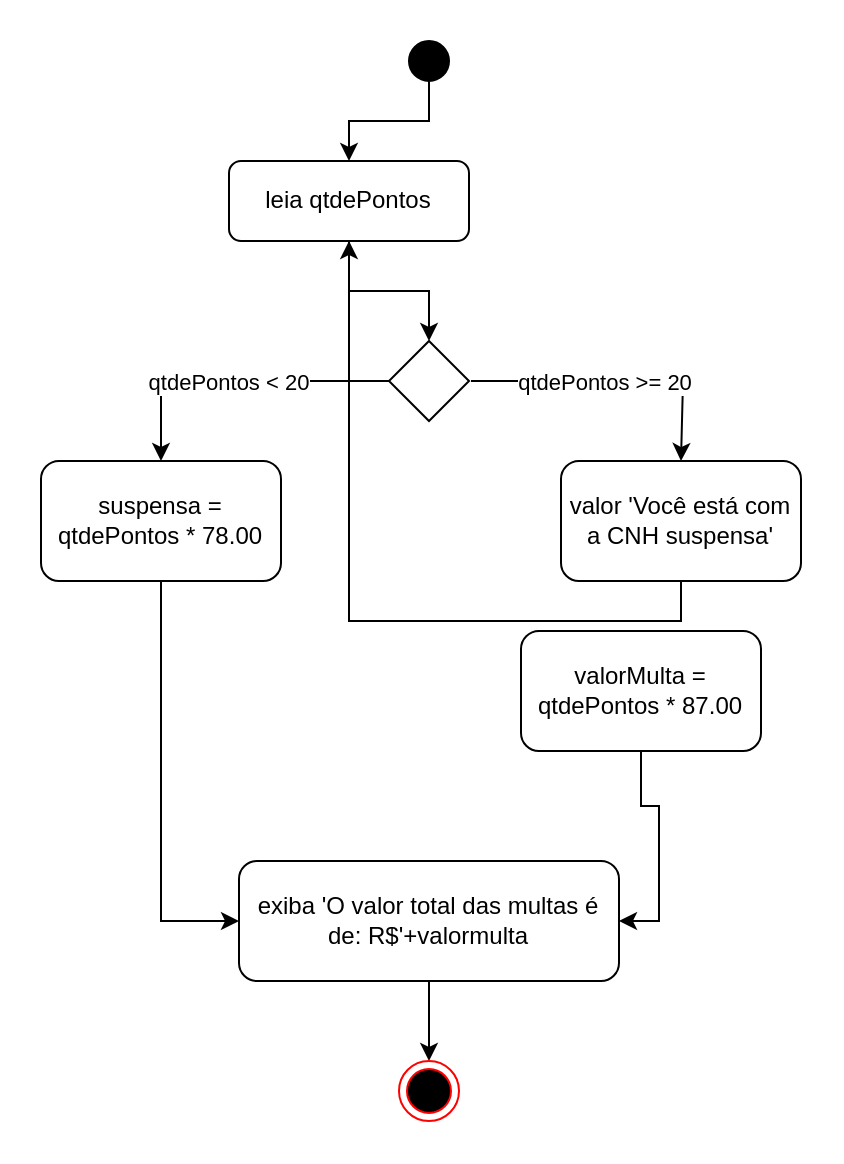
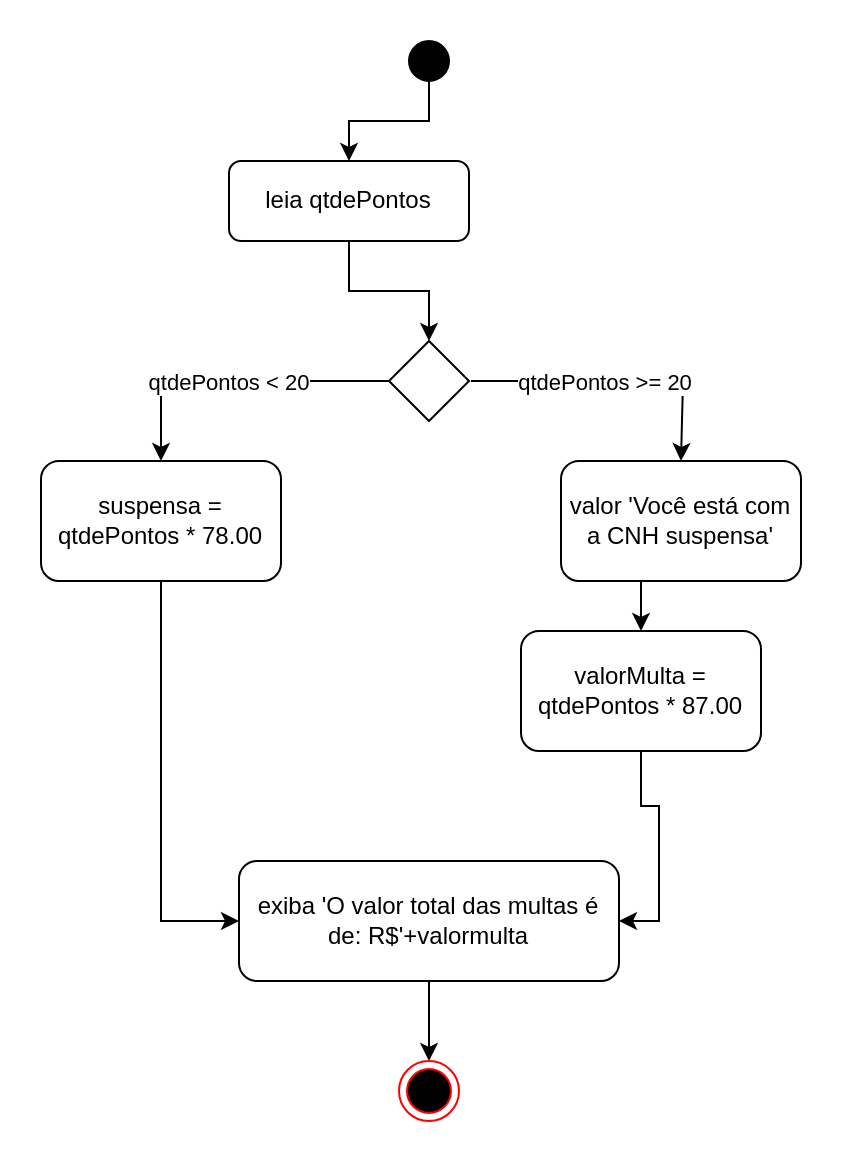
(372, 621) -> (641, 598)
